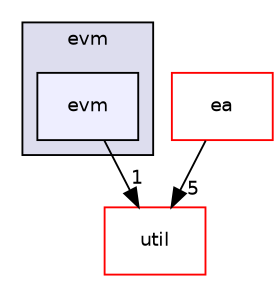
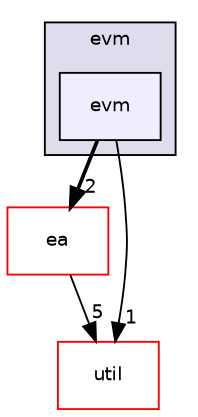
none -> (87, 166)
